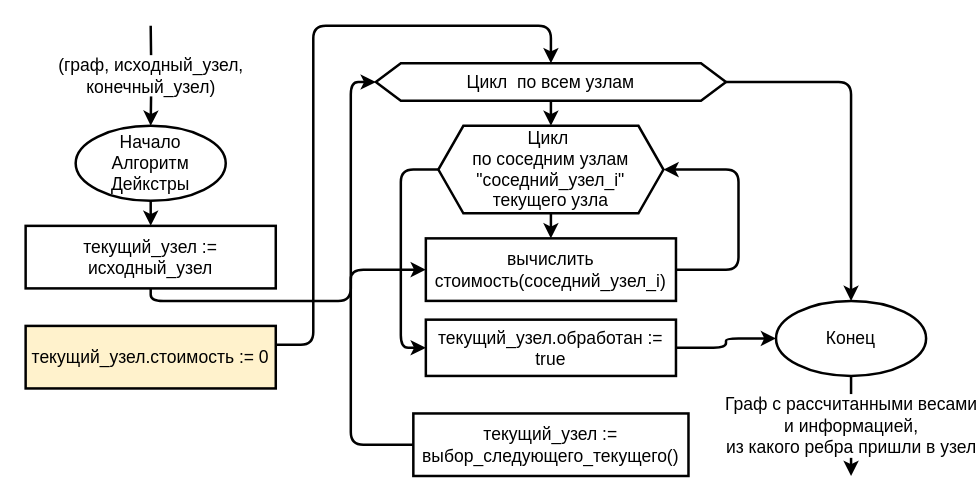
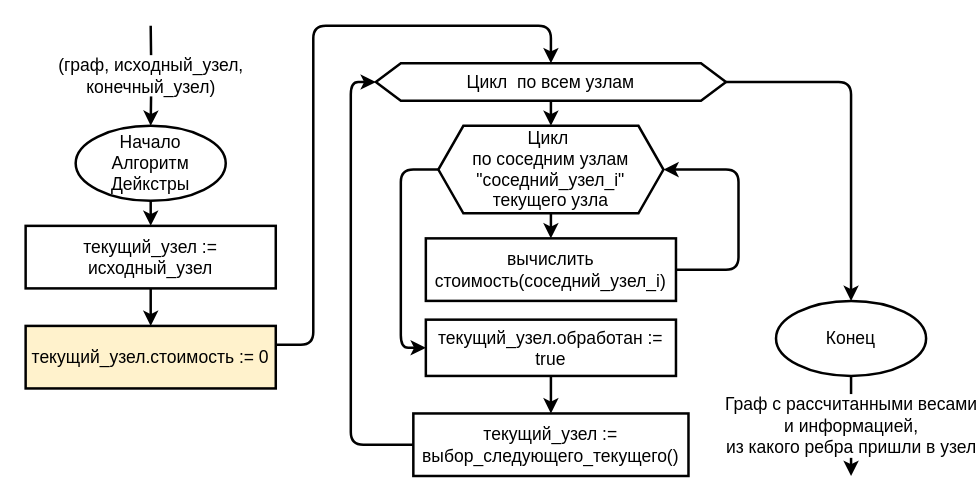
(247, 301) -> (151, 304)
(724, 346) -> (551, 389)
